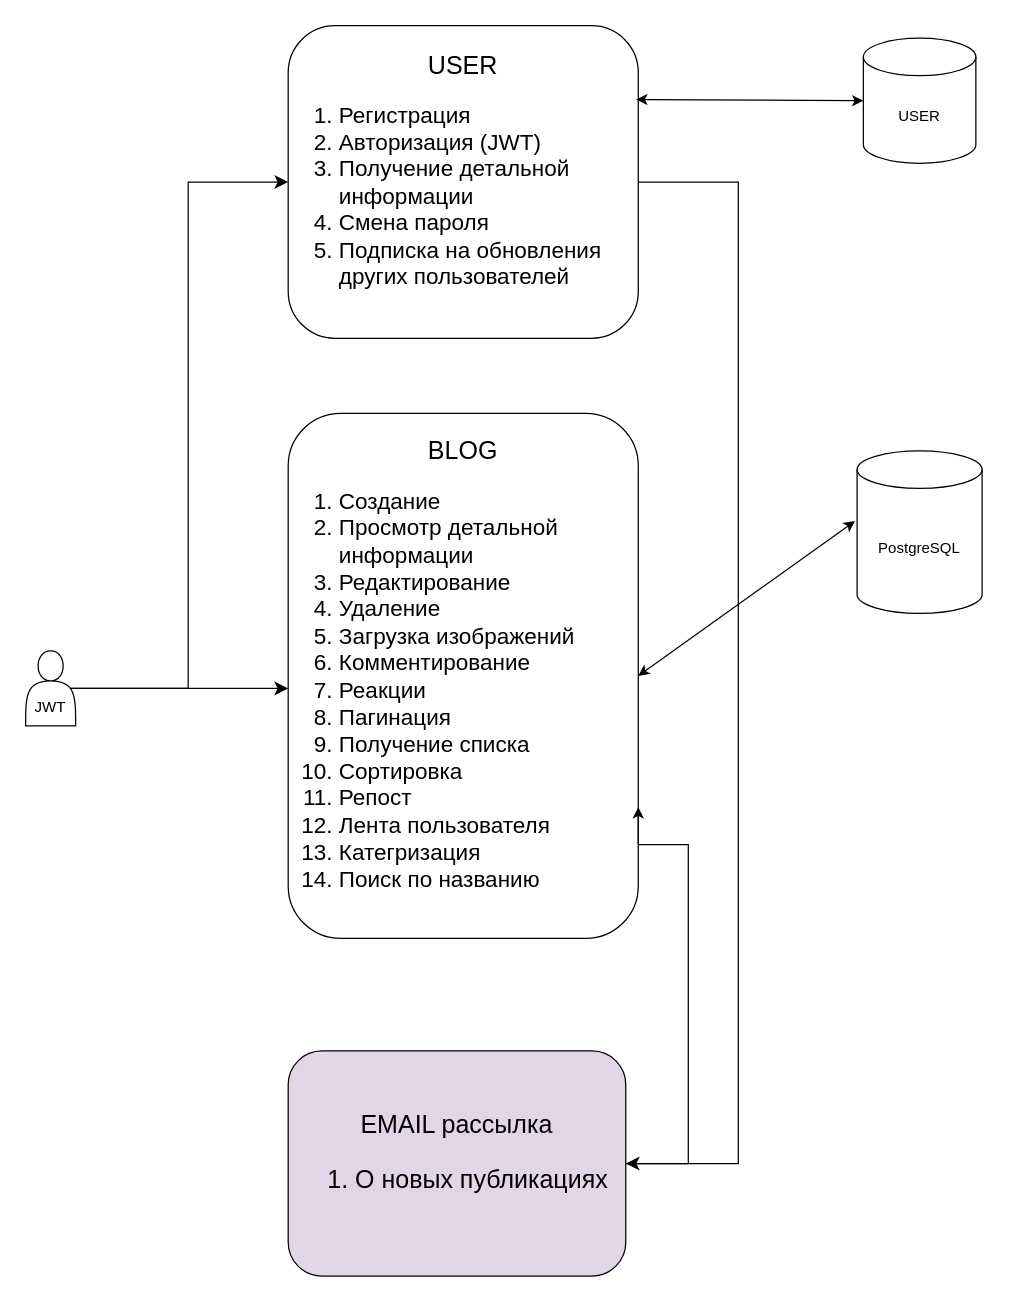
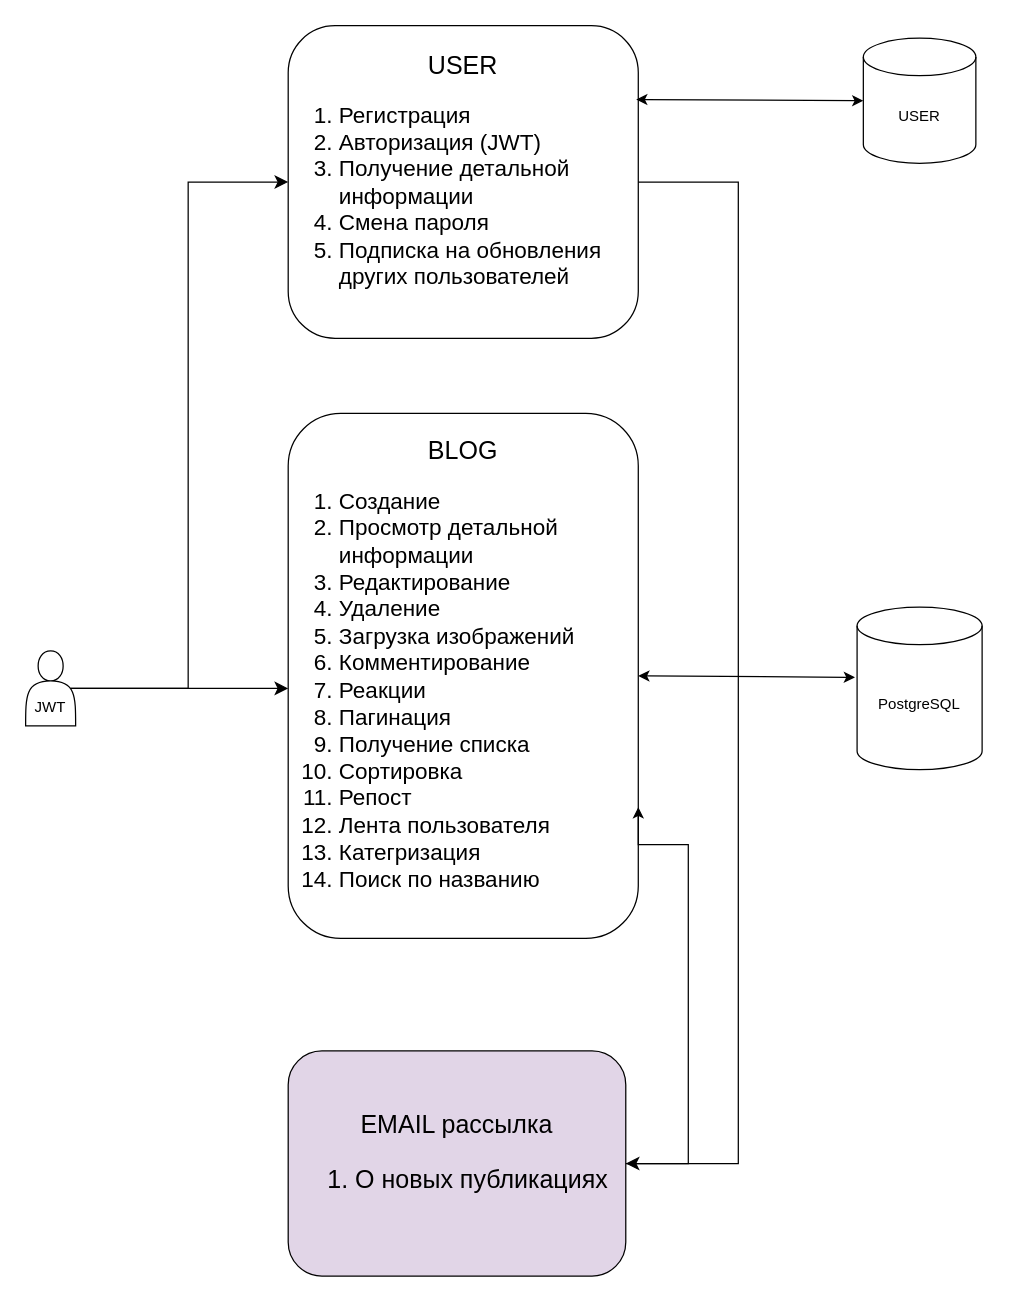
(919, 532) -> (919, 688)
